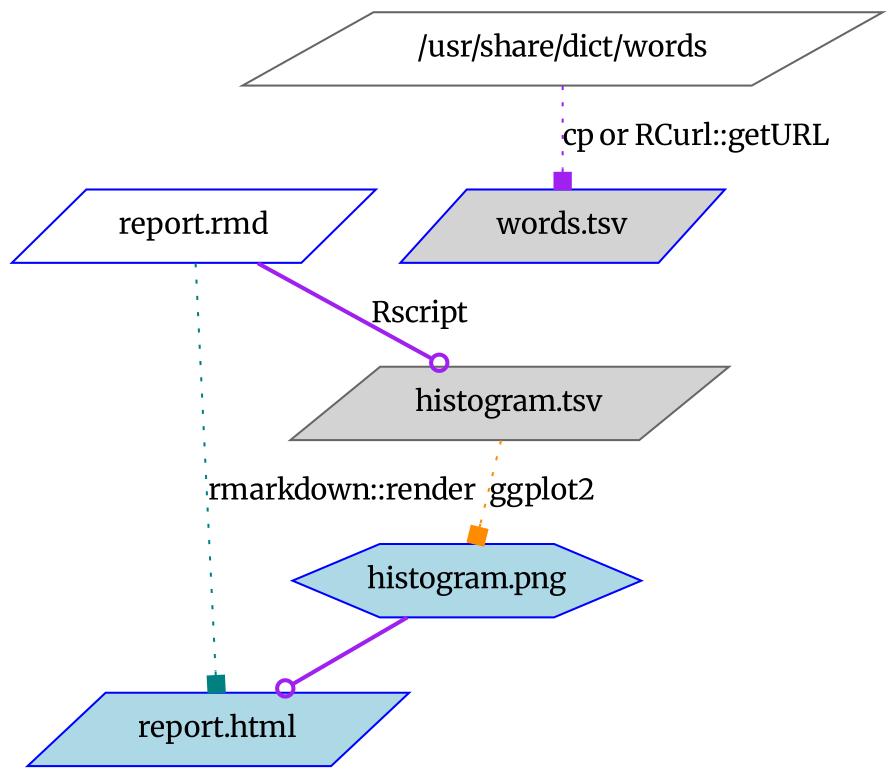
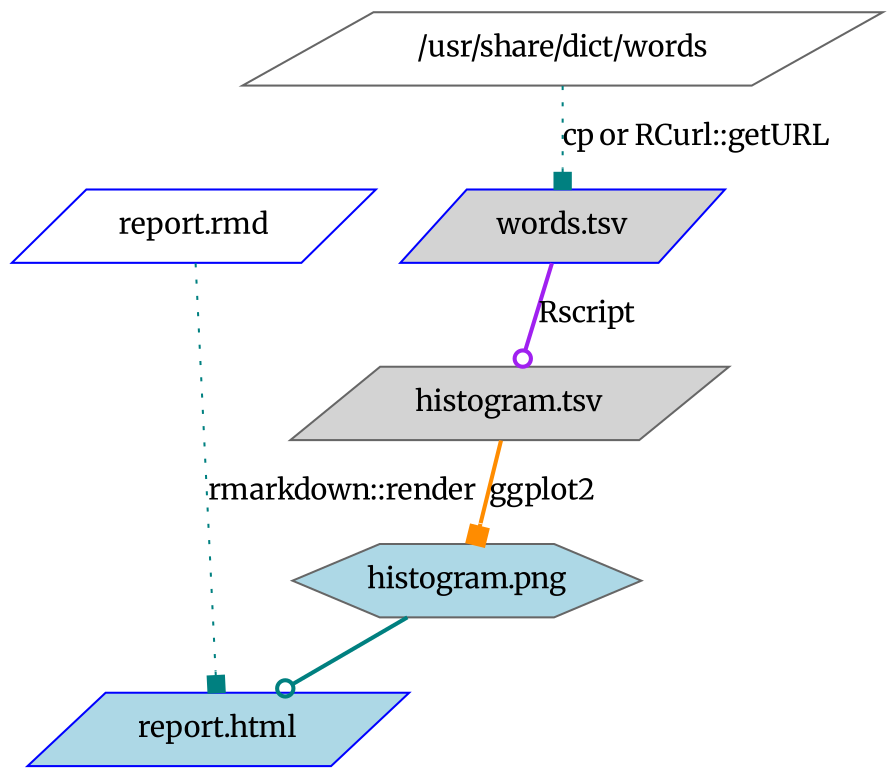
(563, 127) -> (563, 127)
(345, 311) -> (539, 307)
(491, 482) -> (491, 482)
(467, 581) -> (467, 581)
(350, 651) -> (350, 651)
